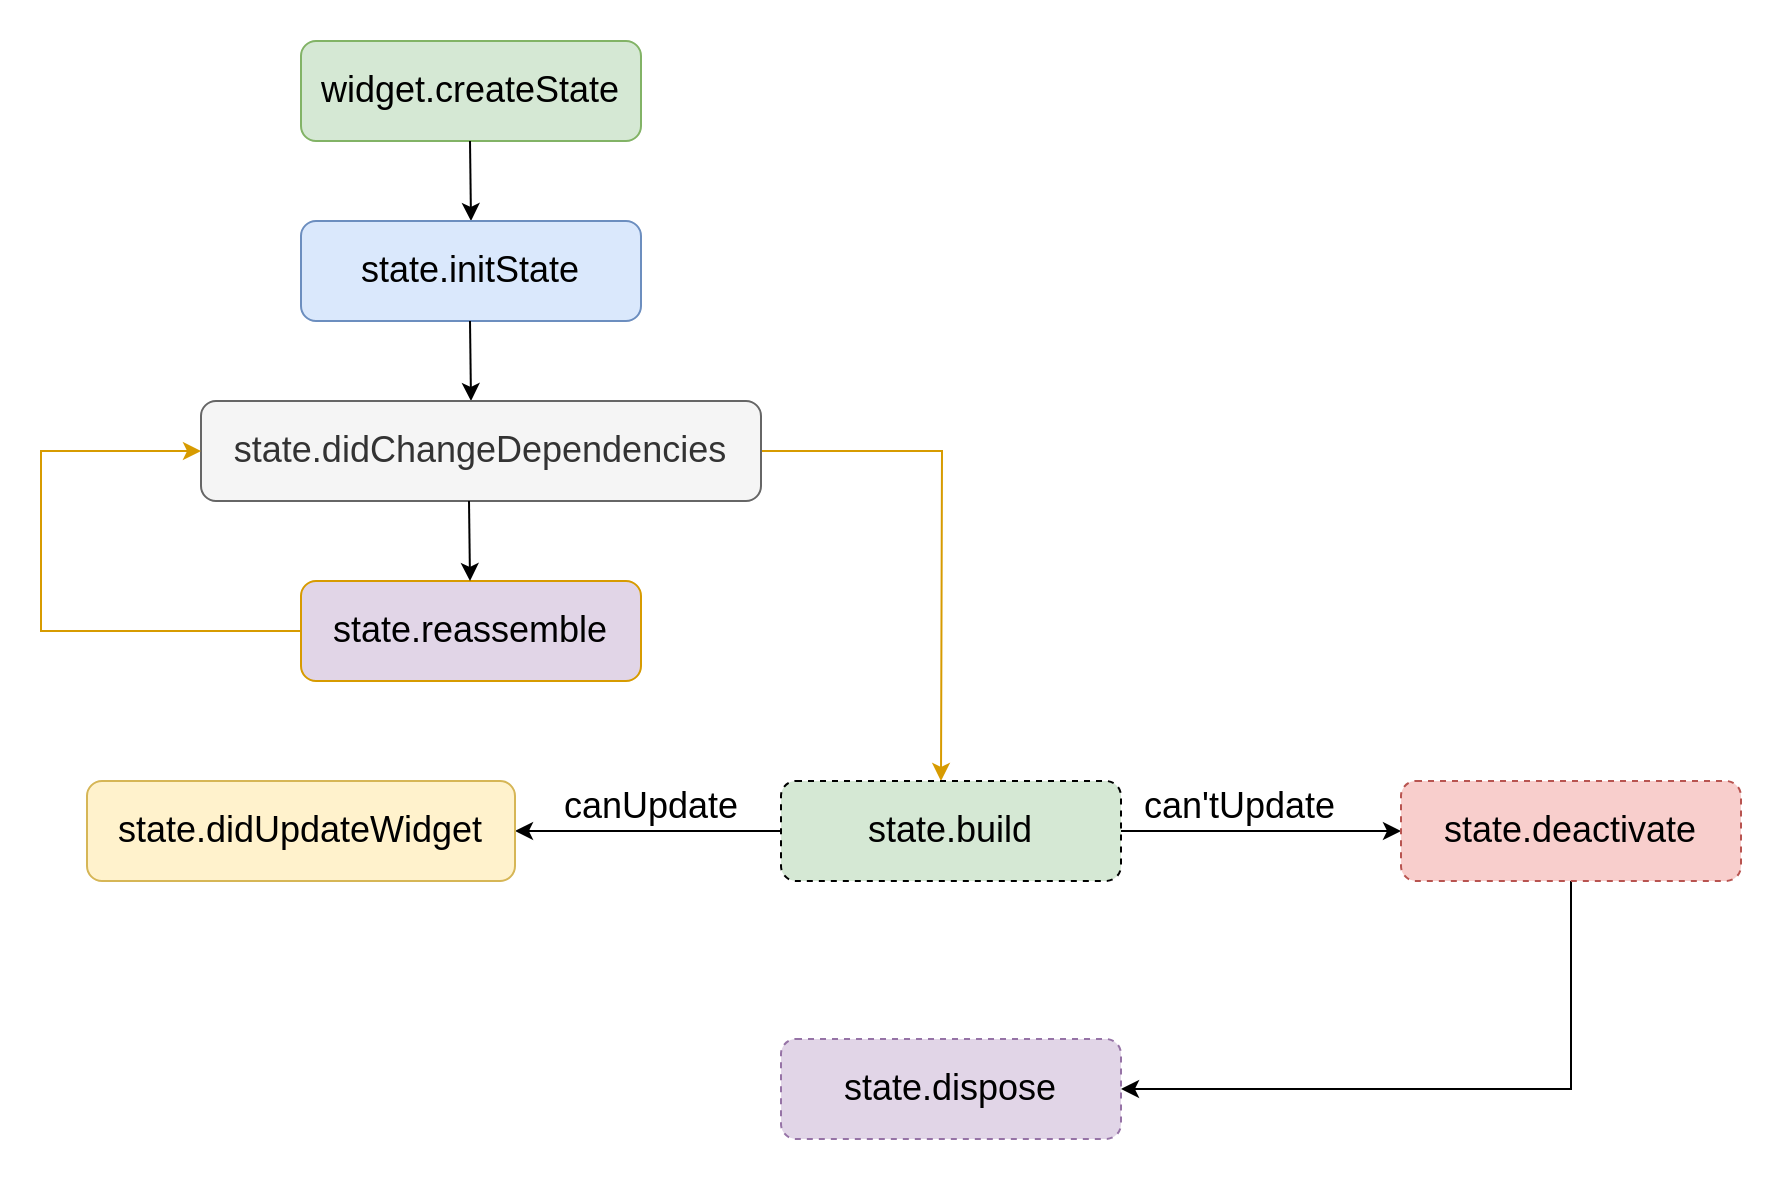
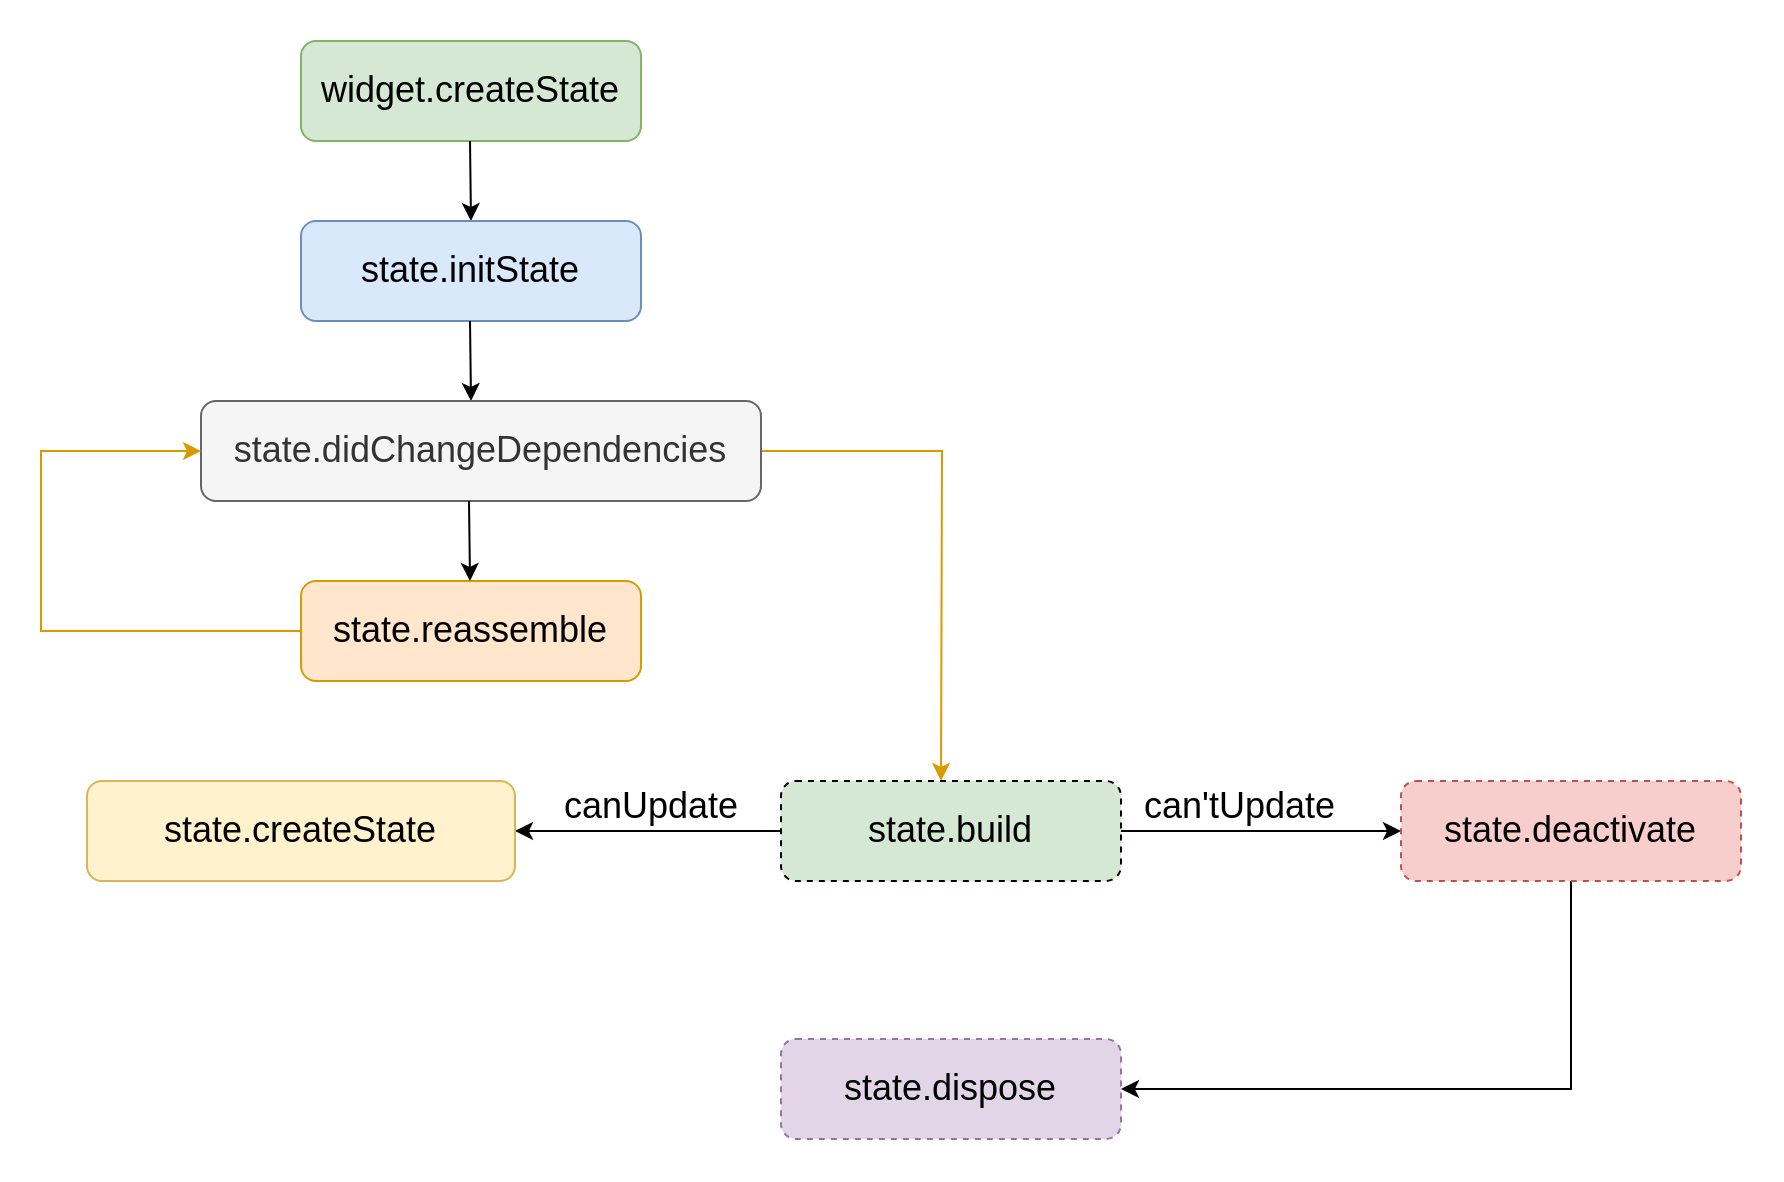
(471, 631) -> (471, 631)
(301, 831) -> (301, 831)
